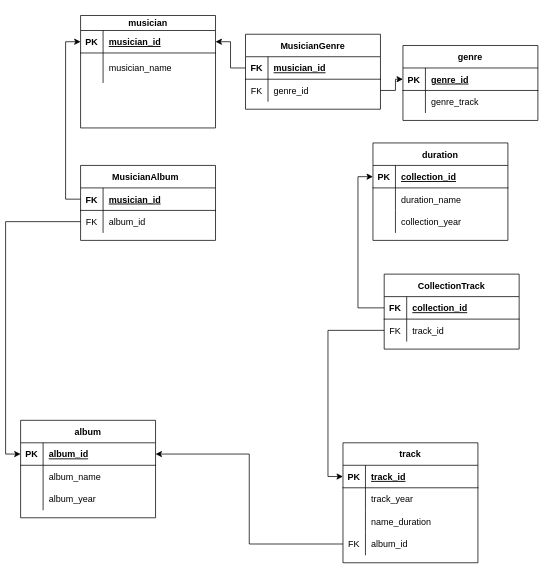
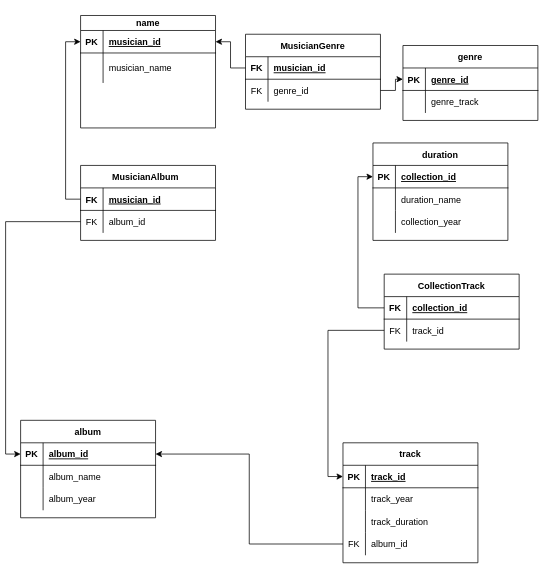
(148, 23) -> (148, 23)
(403, 522) -> (405, 522)
